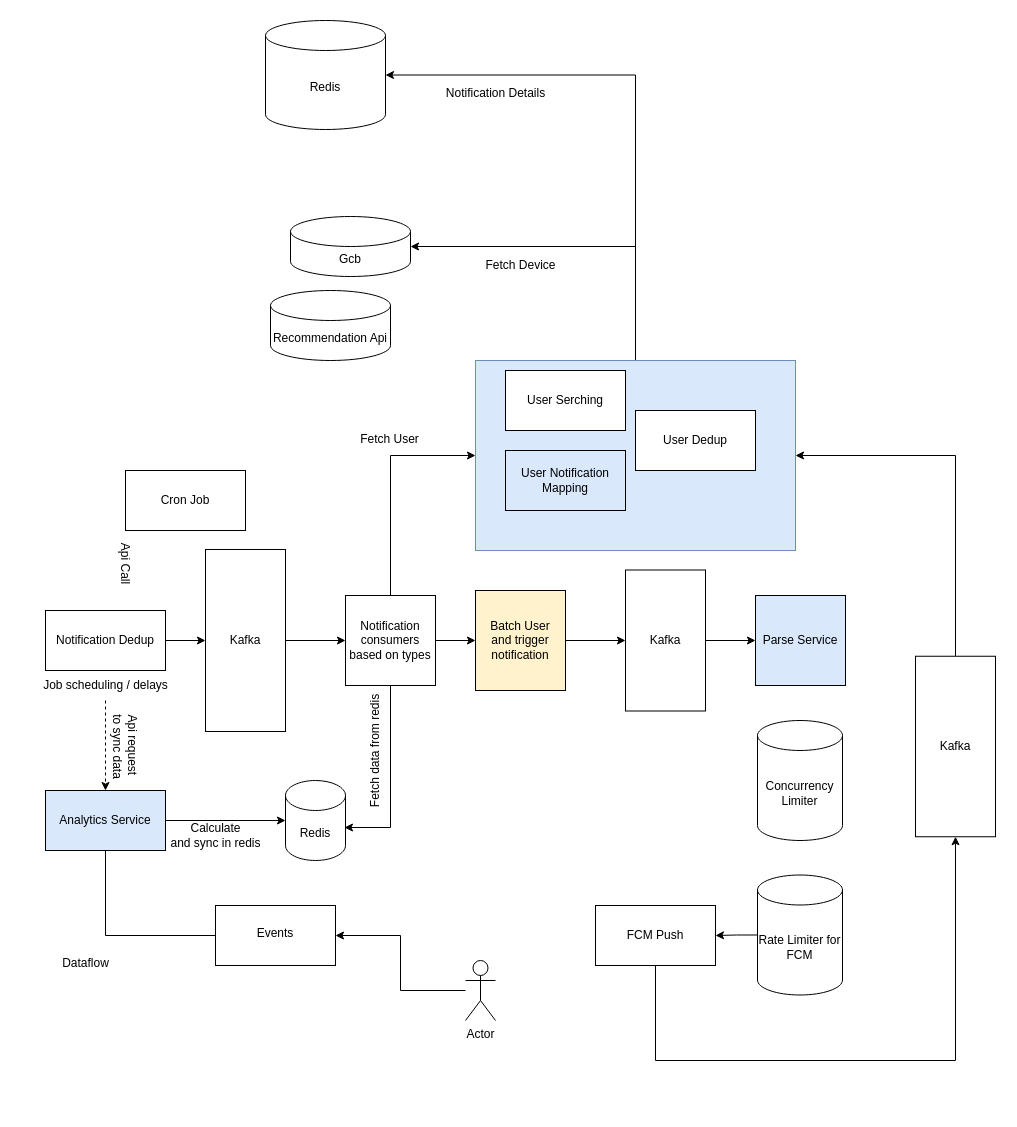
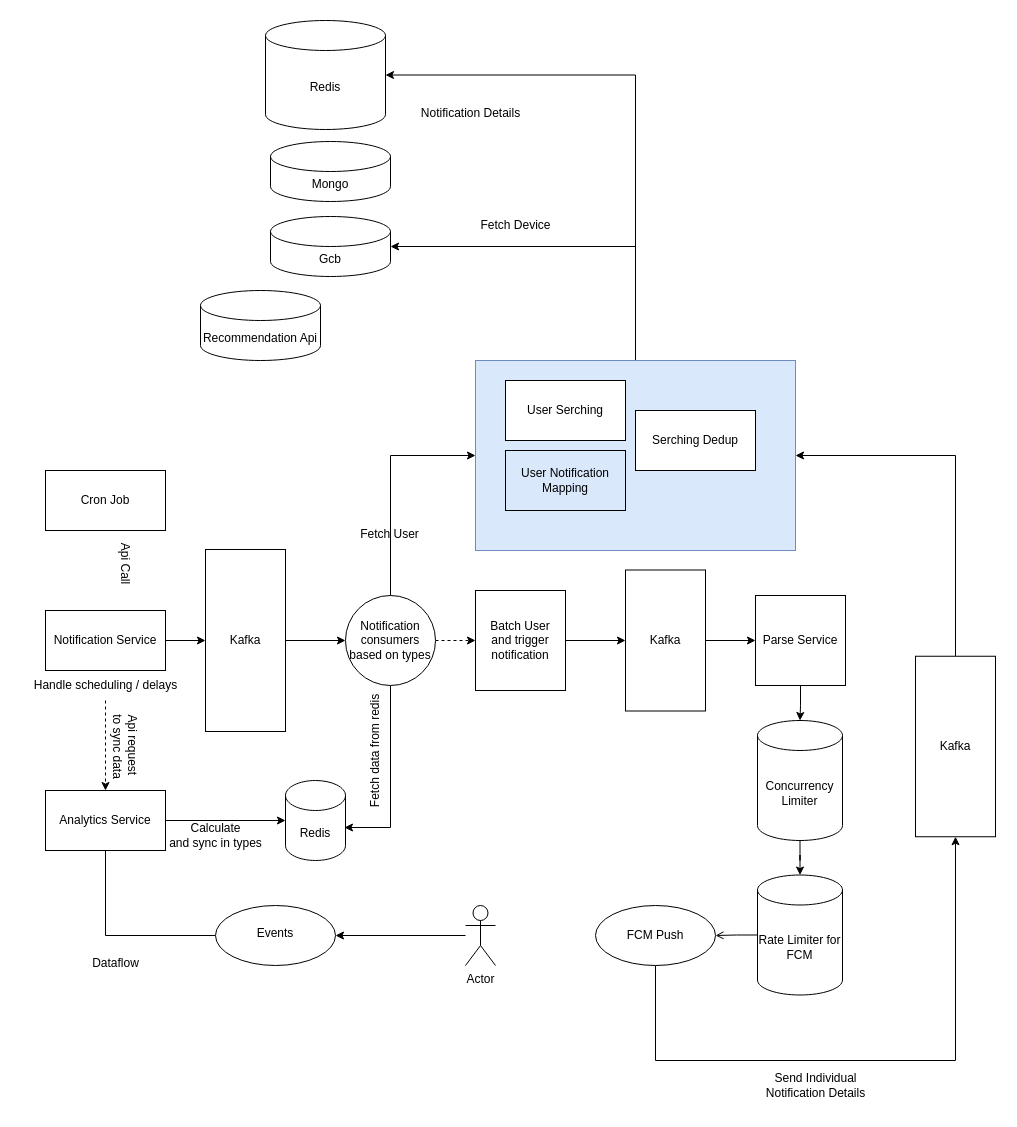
(496, 94) -> (471, 114)
none -> (331, 172)
(351, 247) -> (331, 247)
(521, 266) -> (516, 226)
(331, 326) -> (261, 326)
(566, 401) -> (566, 411)
(390, 440) -> (390, 535)
(696, 441) -> (696, 441)
(186, 501) -> (106, 501)
(106, 641) -> (106, 641)
(391, 641) -> (391, 641)
(451, 641) -> (451, 641)
(521, 641) -> (521, 641)
(801, 641) -> (801, 641)
(106, 686) -> (106, 686)
none -> (801, 700)
(106, 821) -> (106, 821)
(216, 836) -> (216, 836)
none -> (800, 860)
(724, 935) -> (722, 935)
(276, 936) -> (276, 936)
(656, 936) -> (656, 936)
(86, 964) -> (116, 964)
(481, 991) -> (481, 936)
none -> (816, 1086)
